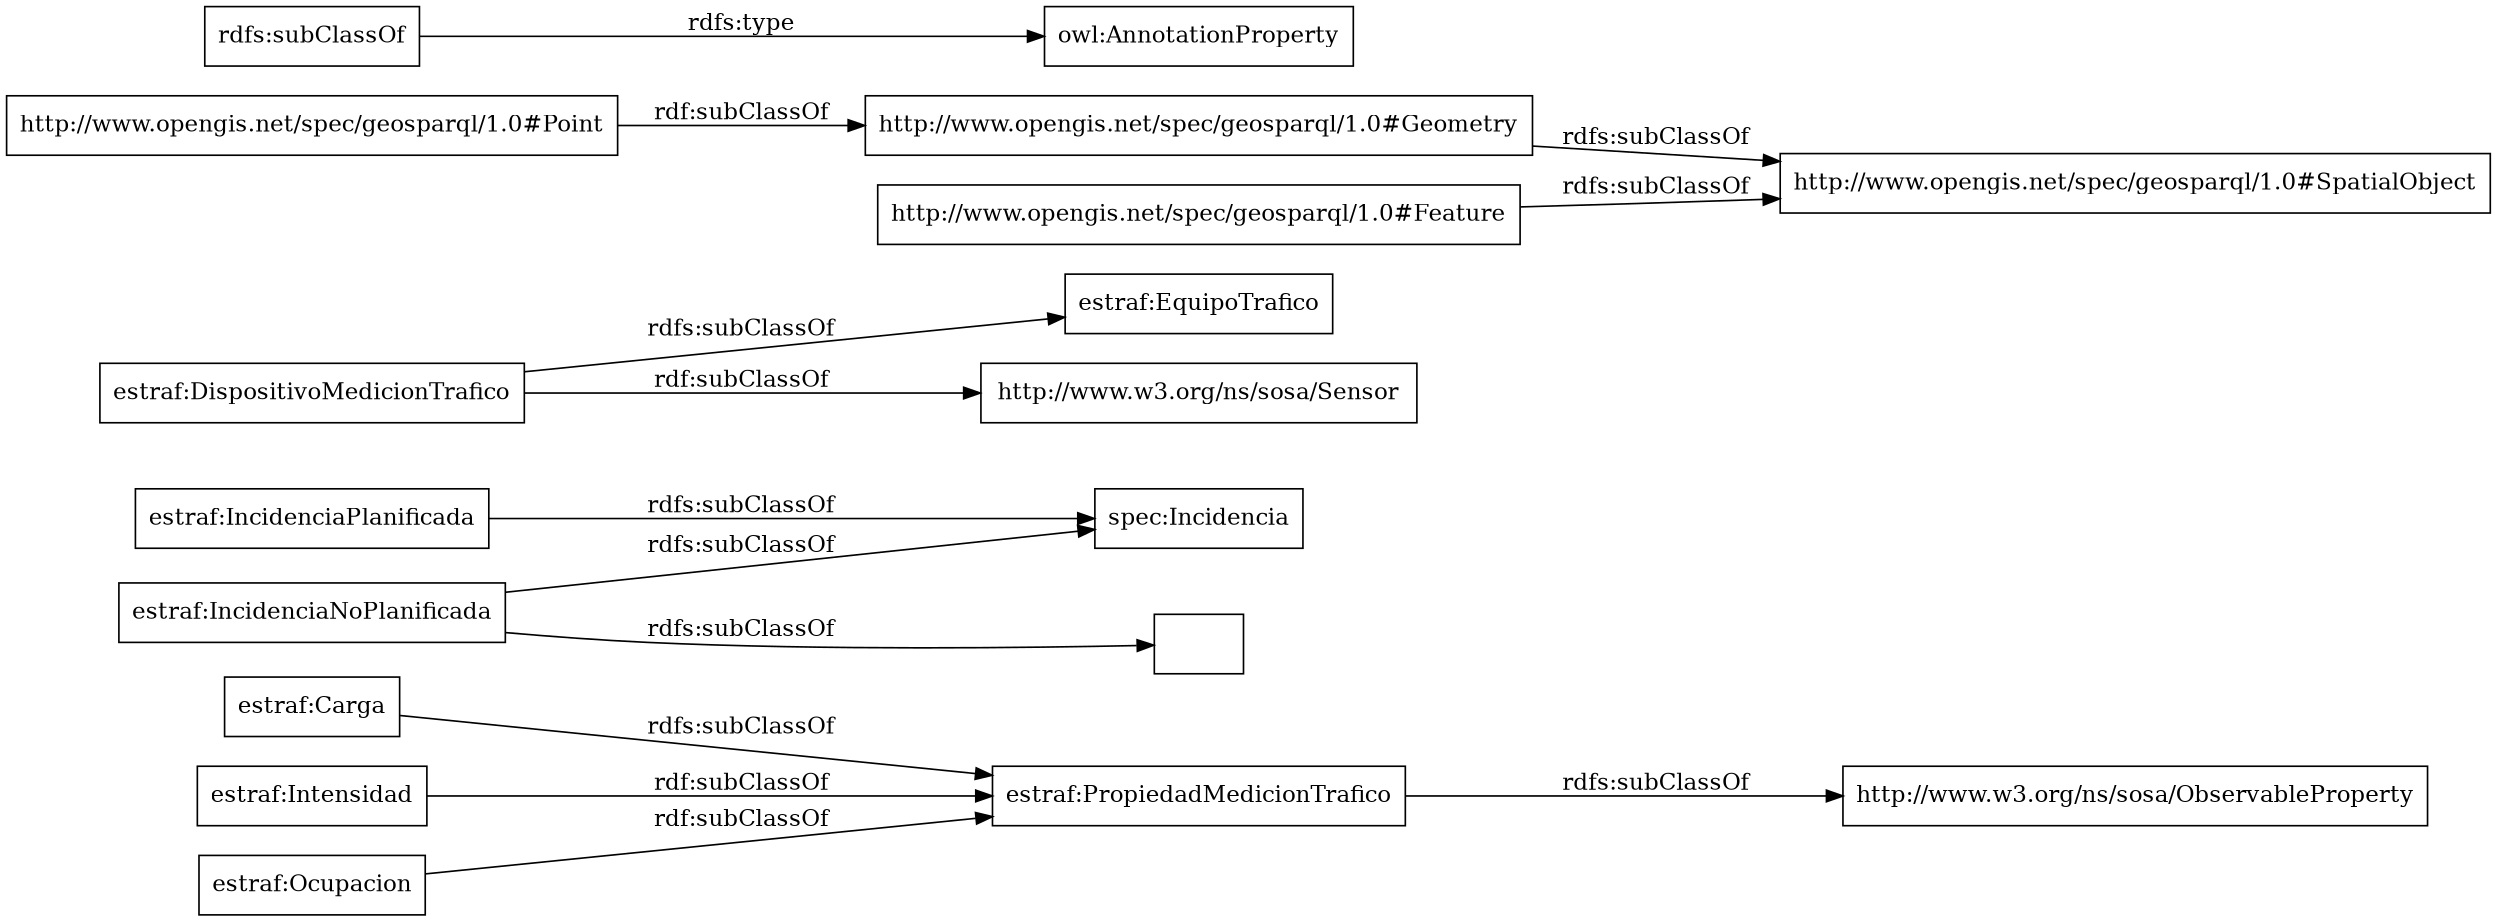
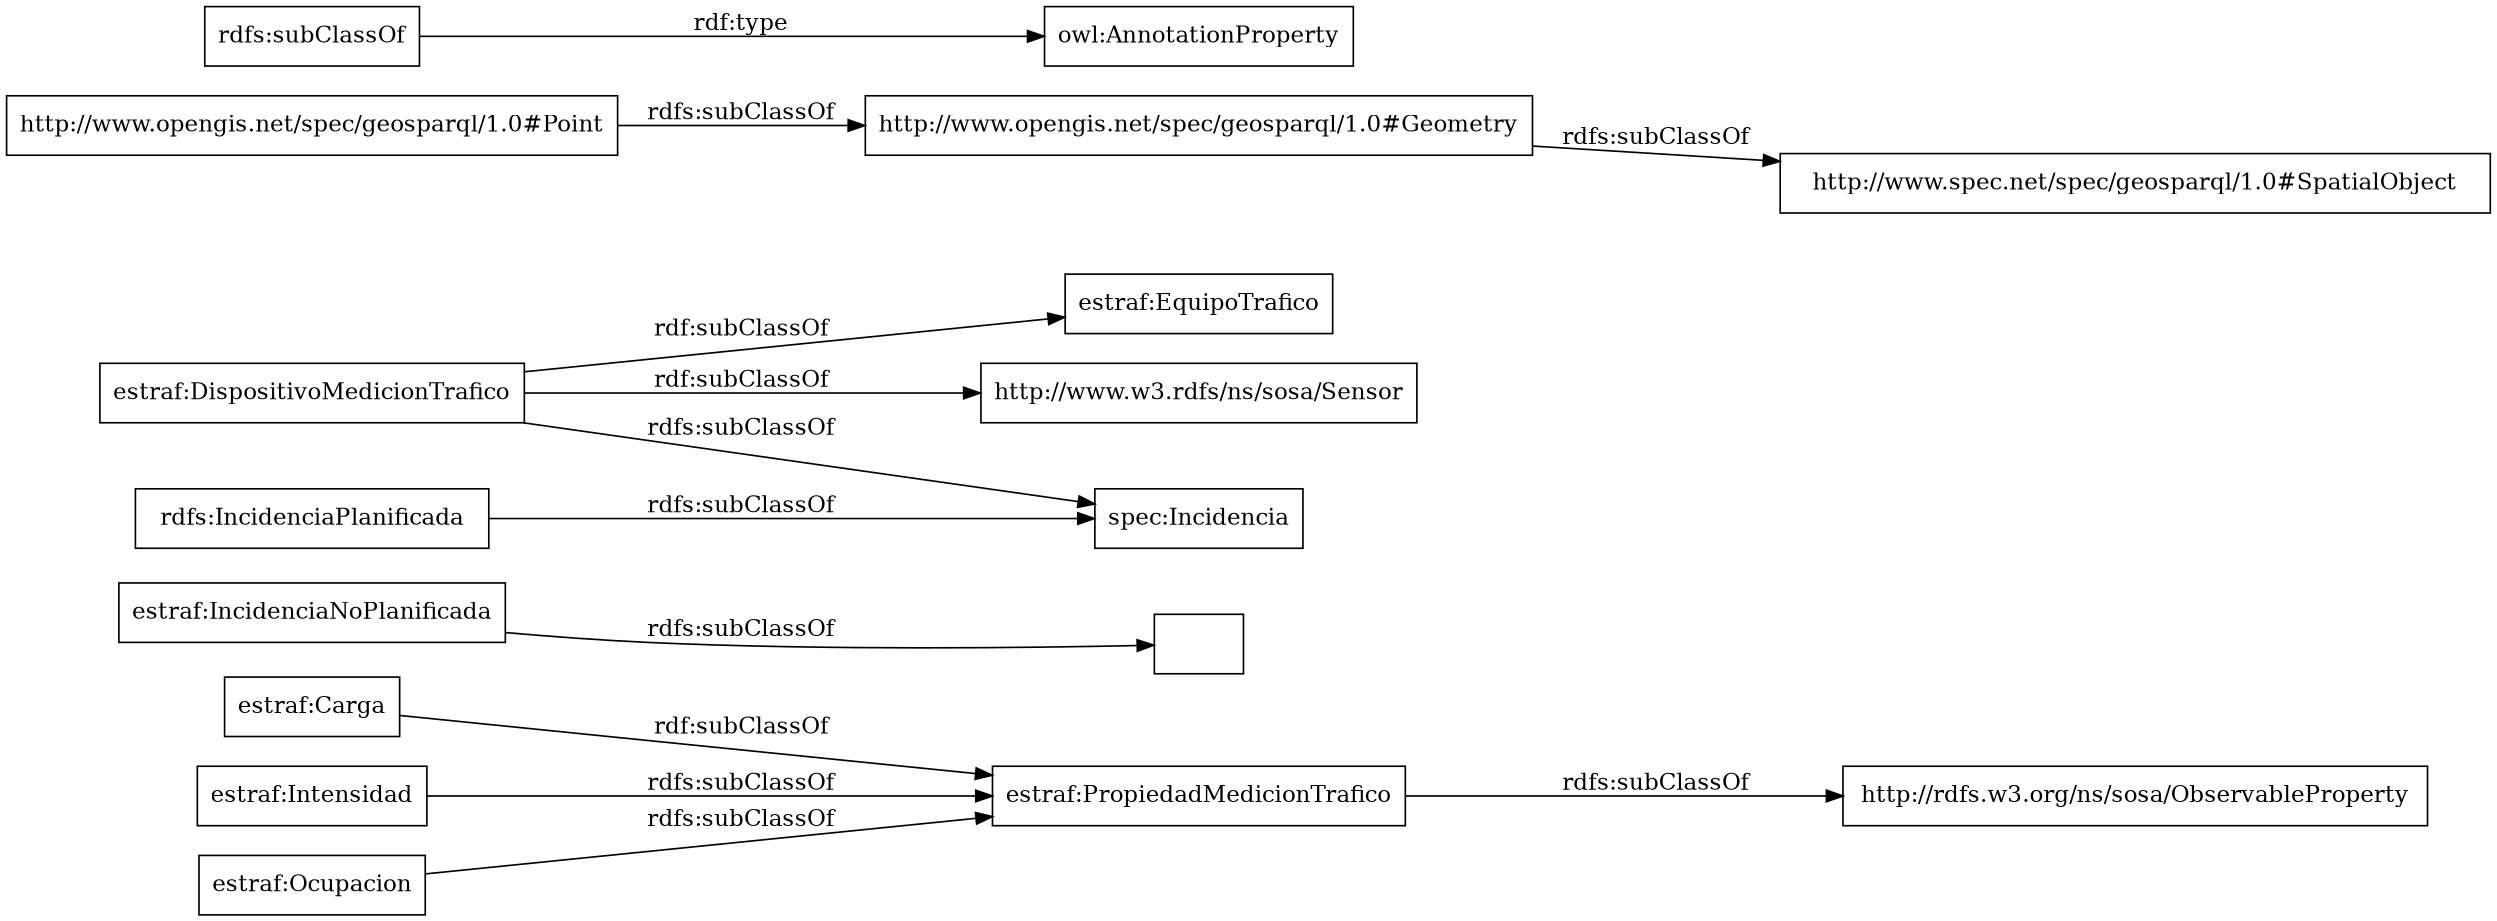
(741, 24) -> (741, 24)
(741, 113) -> (741, 113)
(2135, 183) -> (2135, 183)
(1199, 215) -> none
(741, 329) -> (741, 329)
(1199, 393) -> (1199, 393)
(312, 519) -> (312, 519)
(792, 562) -> (801, 462)
(741, 727) -> (741, 727)
(741, 784) -> (741, 784)
(2135, 796) -> (2135, 796)
(741, 820) -> (741, 820)
